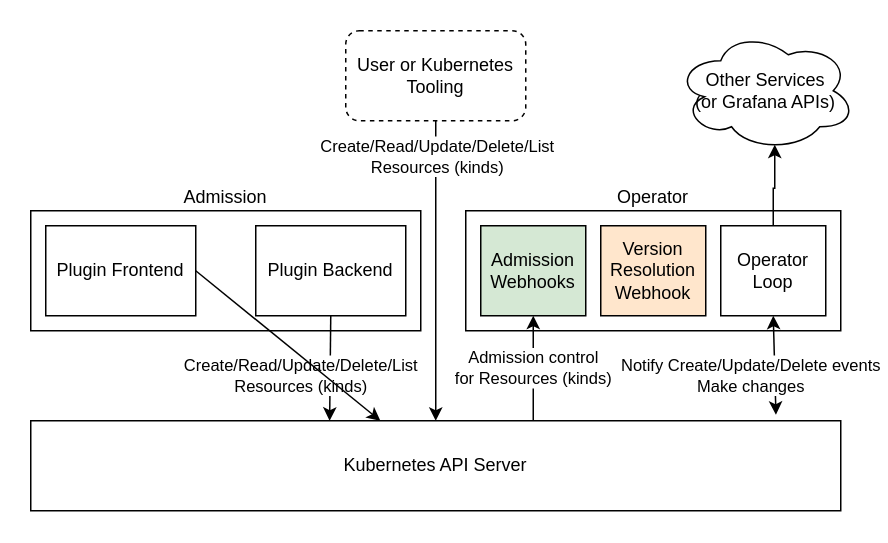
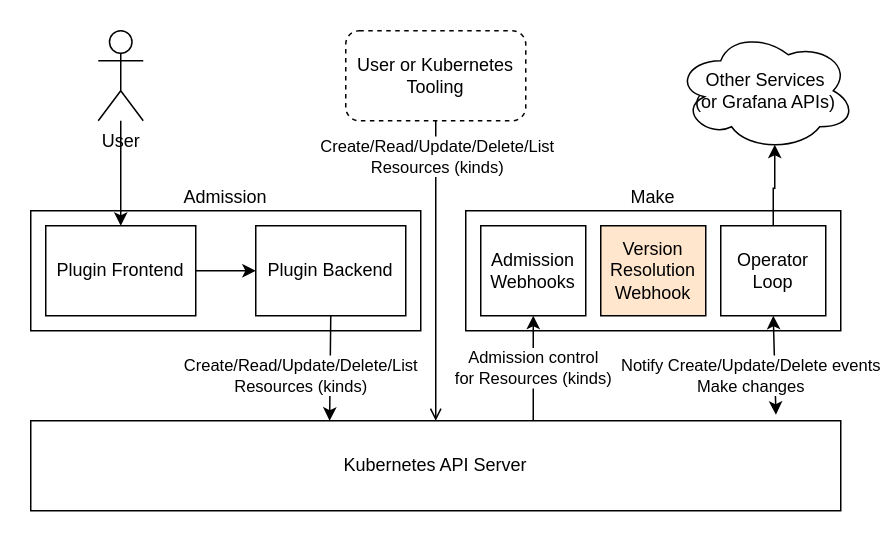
none -> (121, 76)
none -> (121, 168)
(653, 195) -> (653, 195)
(533, 271) -> (533, 271)
(284, 343) -> (221, 271)
(436, 409) -> (436, 411)
